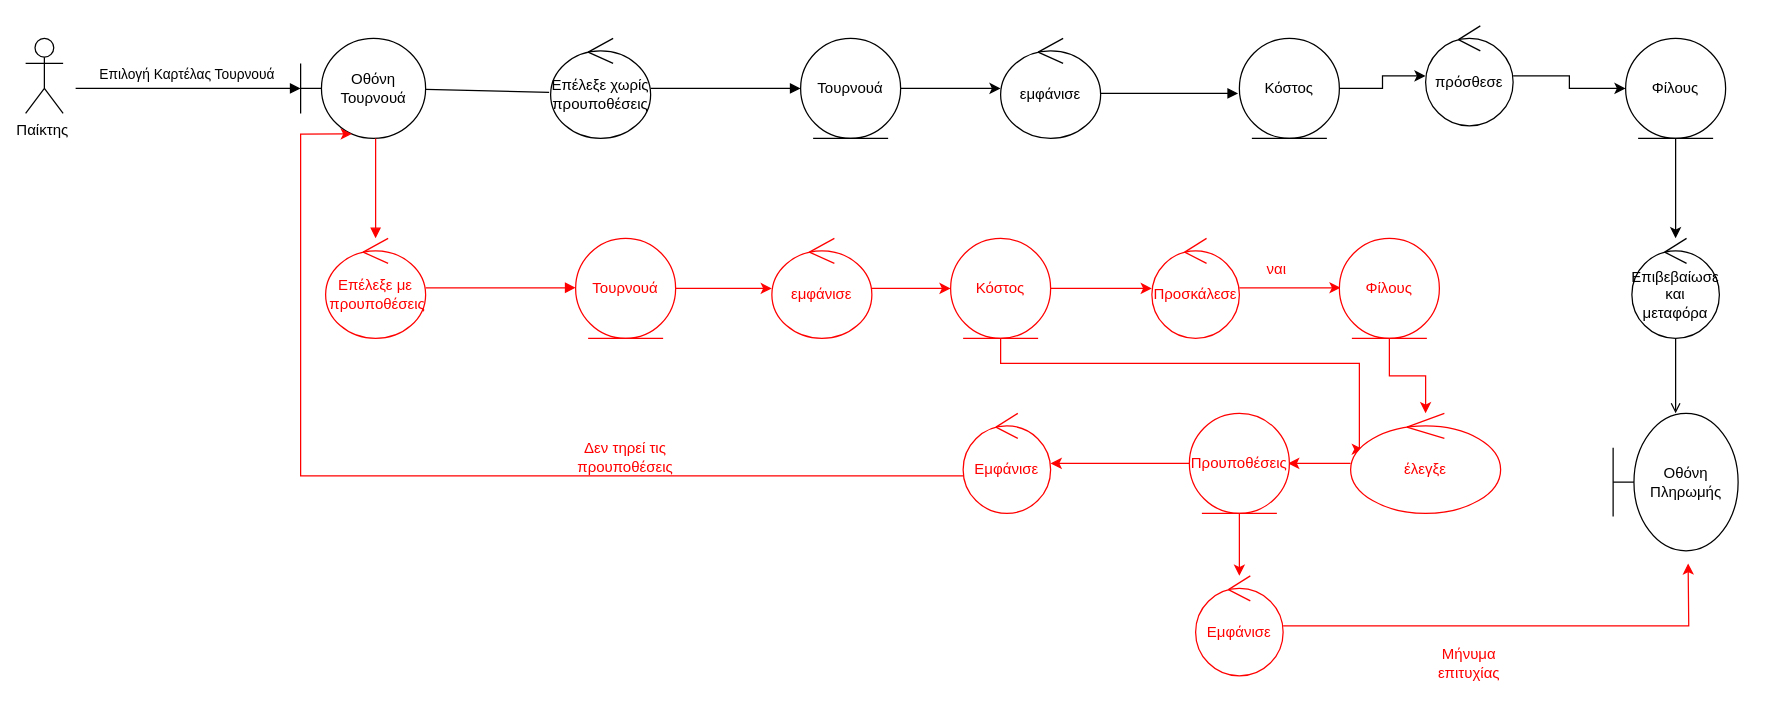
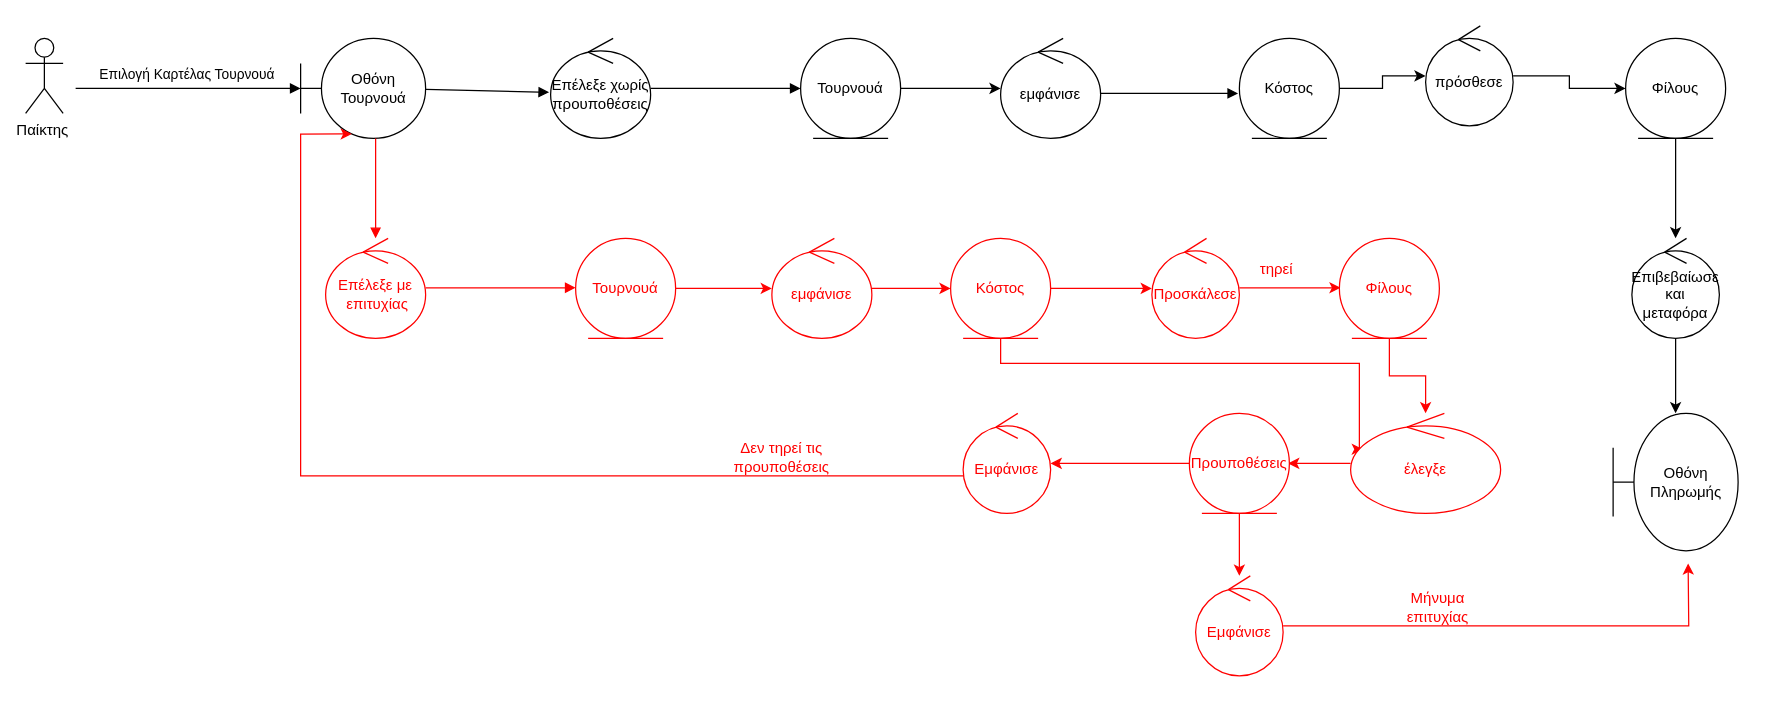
(542, 92) -> (537, 92)
(1277, 269) -> (1277, 269)
(376, 294) -> (376, 294)
(1676, 405) -> (1676, 403)
(626, 457) -> (782, 457)
(1469, 663) -> (1438, 607)
